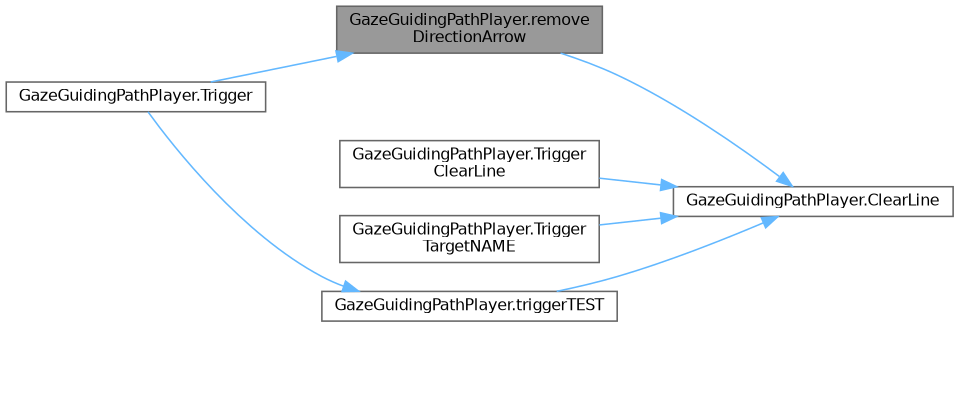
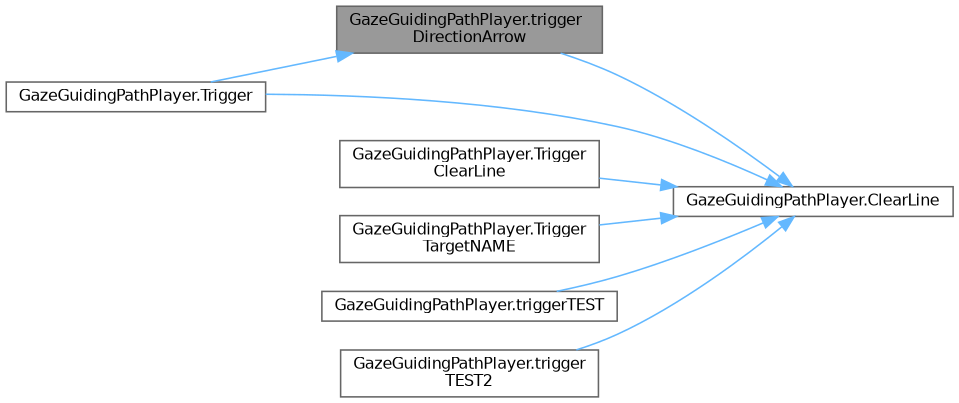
(470, 30) -> (470, 30)
(235, 212) -> (522, 110)
none -> (470, 373)
